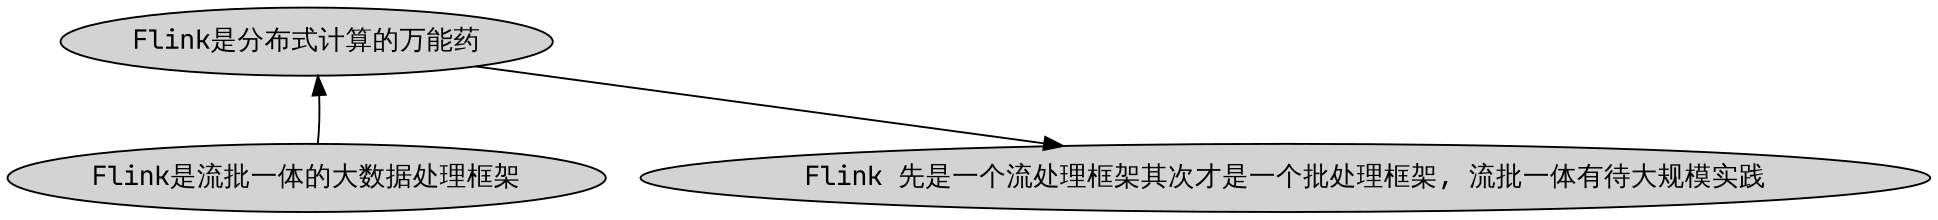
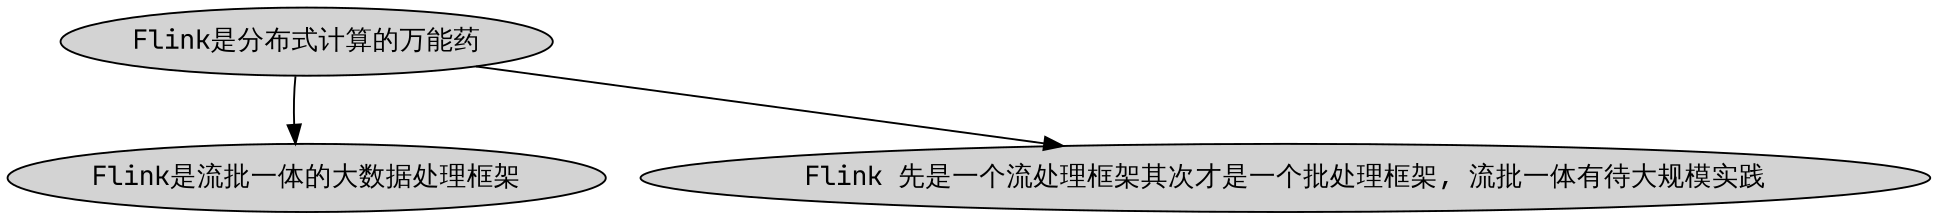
(319, 120) -> (294, 100)
